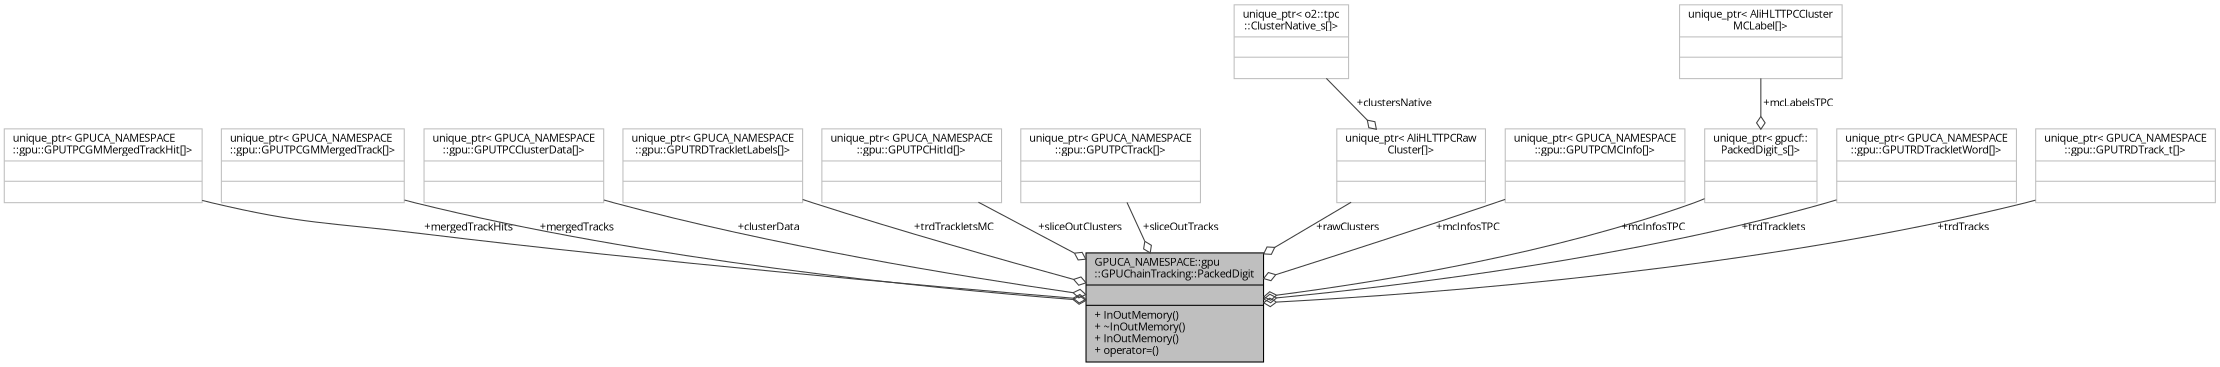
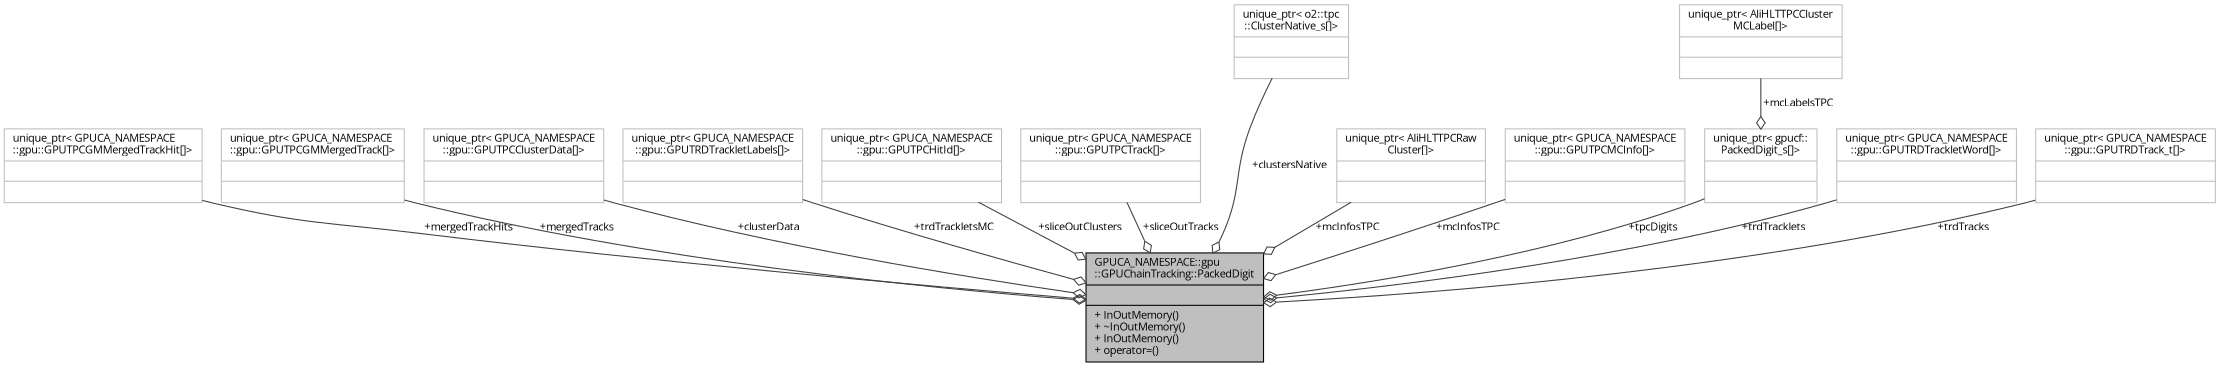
(1347, 99) -> (1241, 159)
(1346, 228) -> (1346, 228)
(1652, 228) -> (1652, 228)
